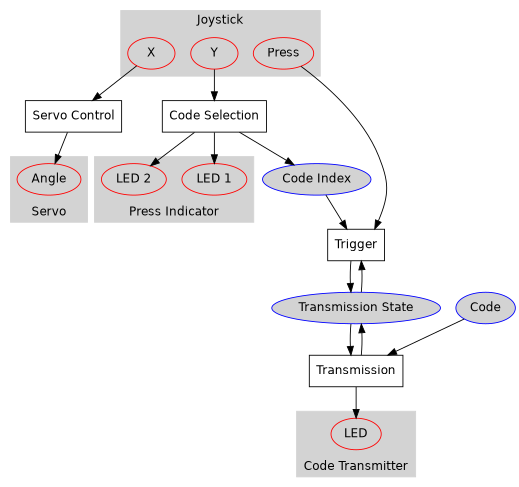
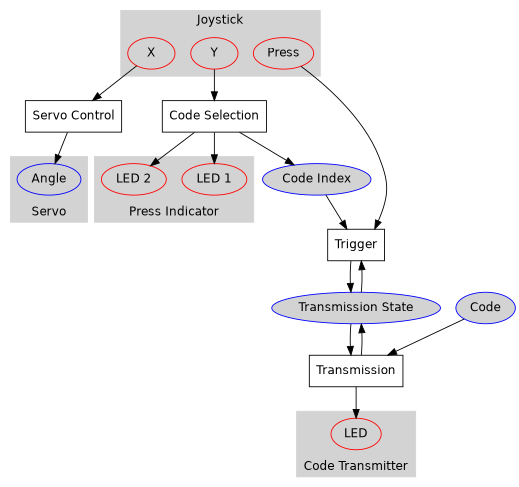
(49, 179) -> (49, 179)
